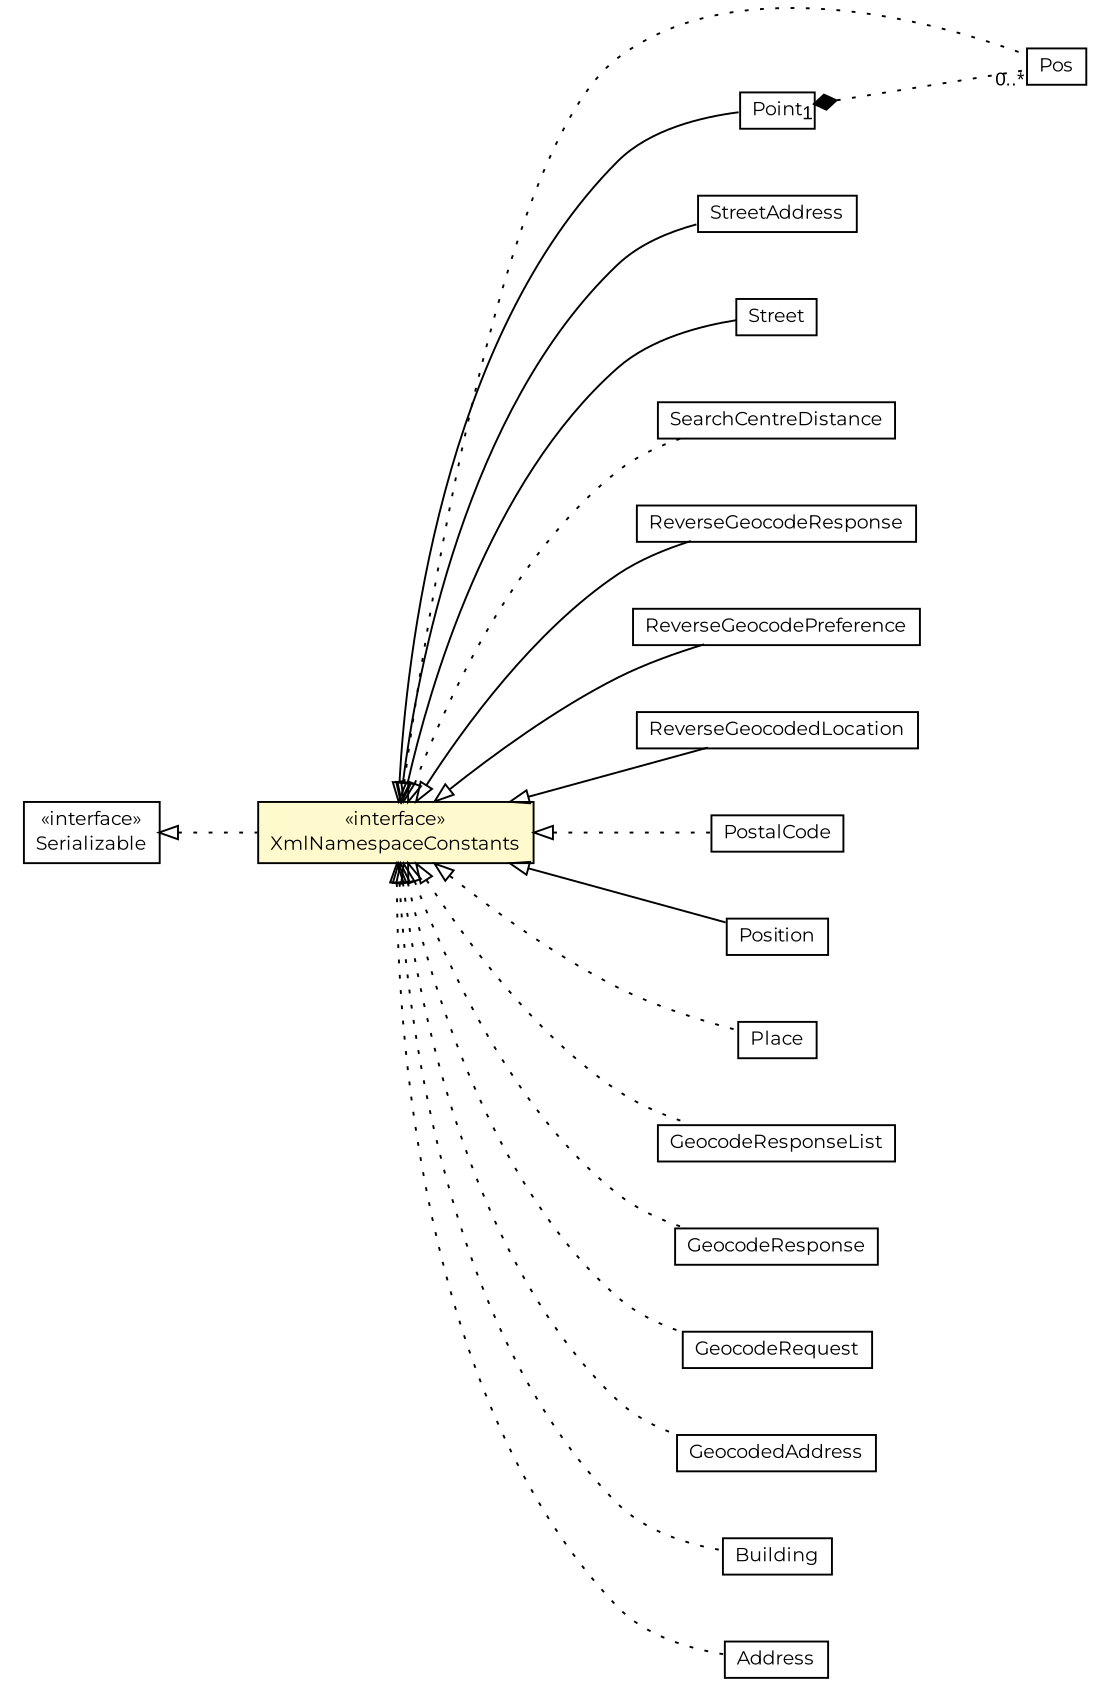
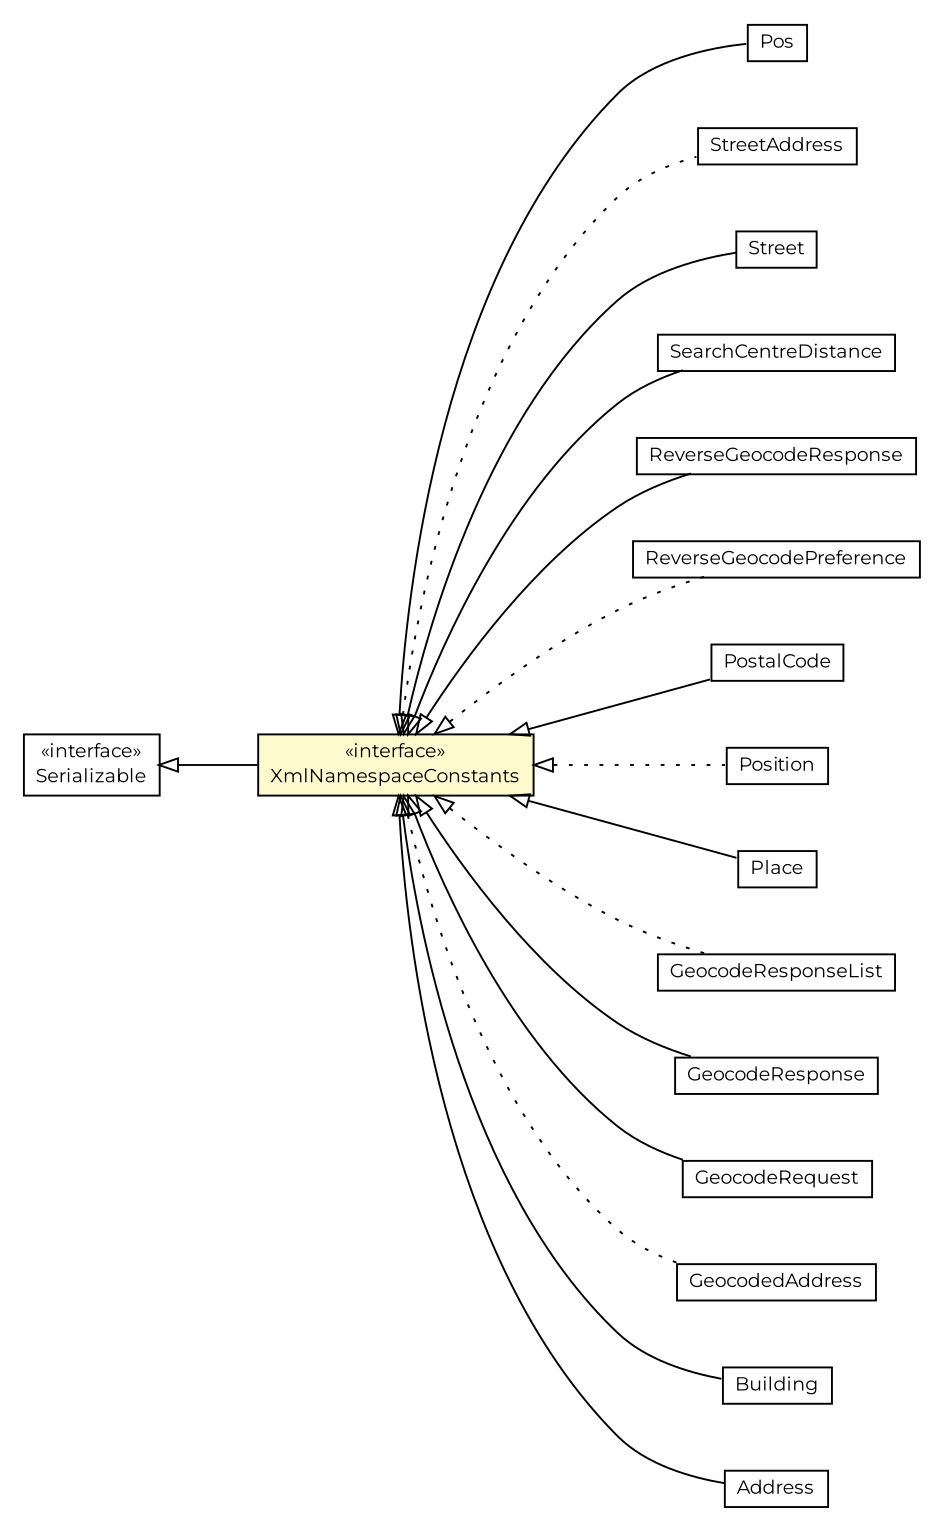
(776, 110) -> none
(532, 203) -> (480, 319)
(486, 464) -> (486, 397)
(517, 584) -> (517, 516)
(570, 704) -> (570, 637)
(776, 729) -> none
(218, 833) -> (218, 765)
(632, 833) -> (619, 704)
(627, 895) -> (639, 765)
(585, 970) -> (633, 829)
(517, 1081) -> (540, 957)
(499, 1139) -> (517, 1014)
(475, 1268) -> (492, 1145)
(460, 1323) -> (476, 1201)
